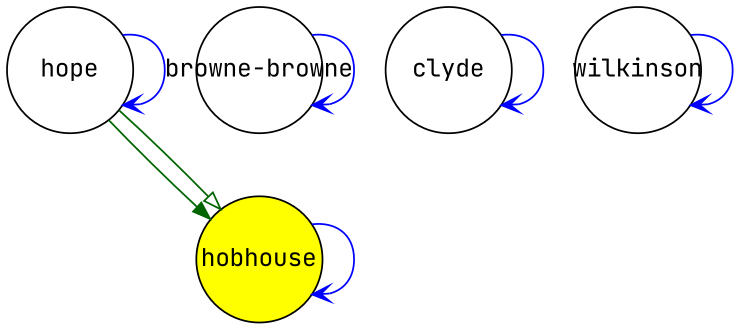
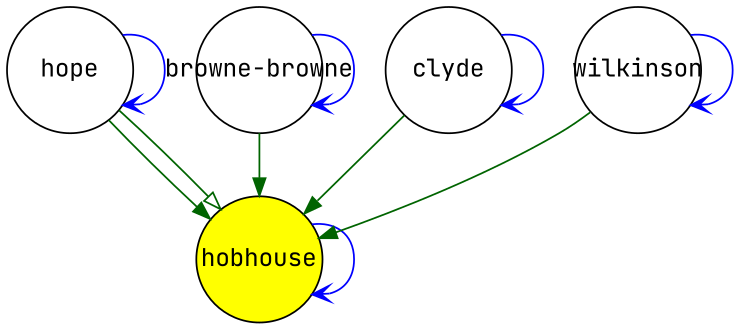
none -> (259, 156)
none -> (361, 158)
none -> (467, 180)
